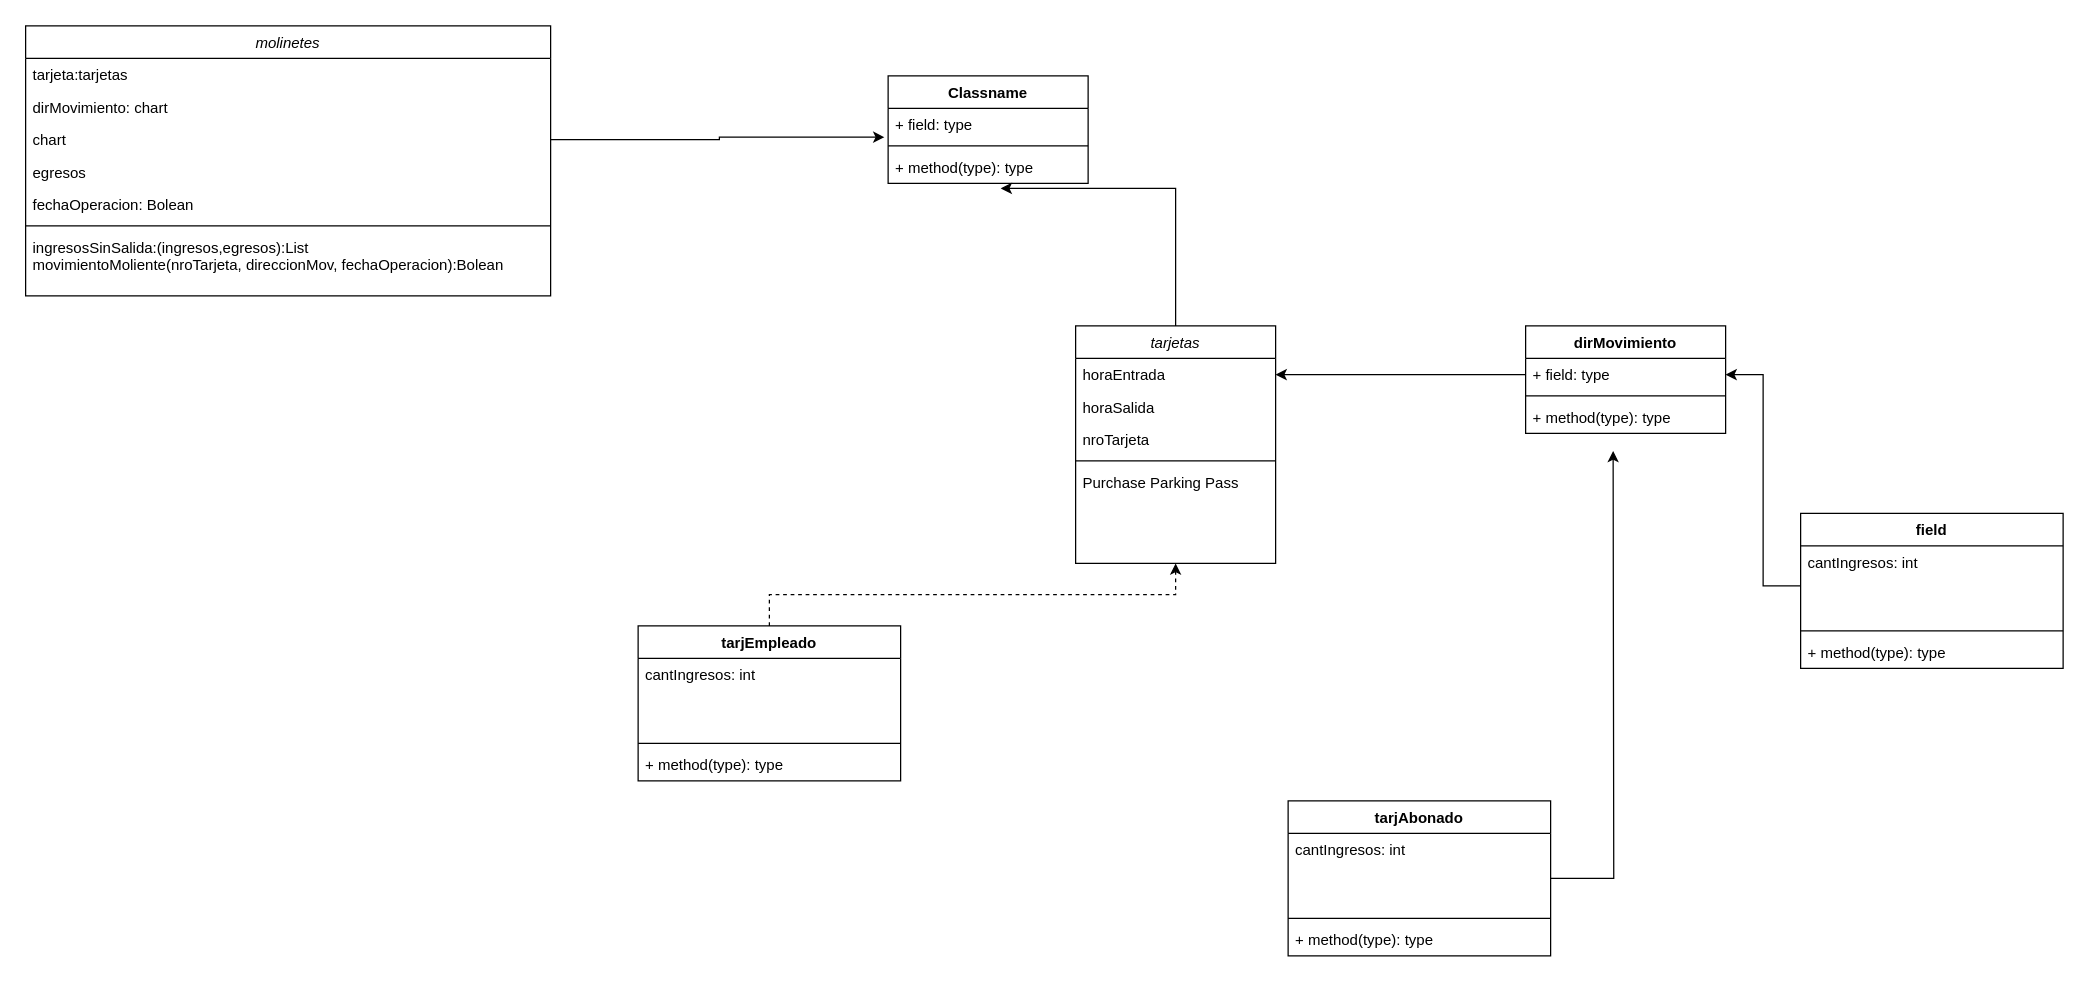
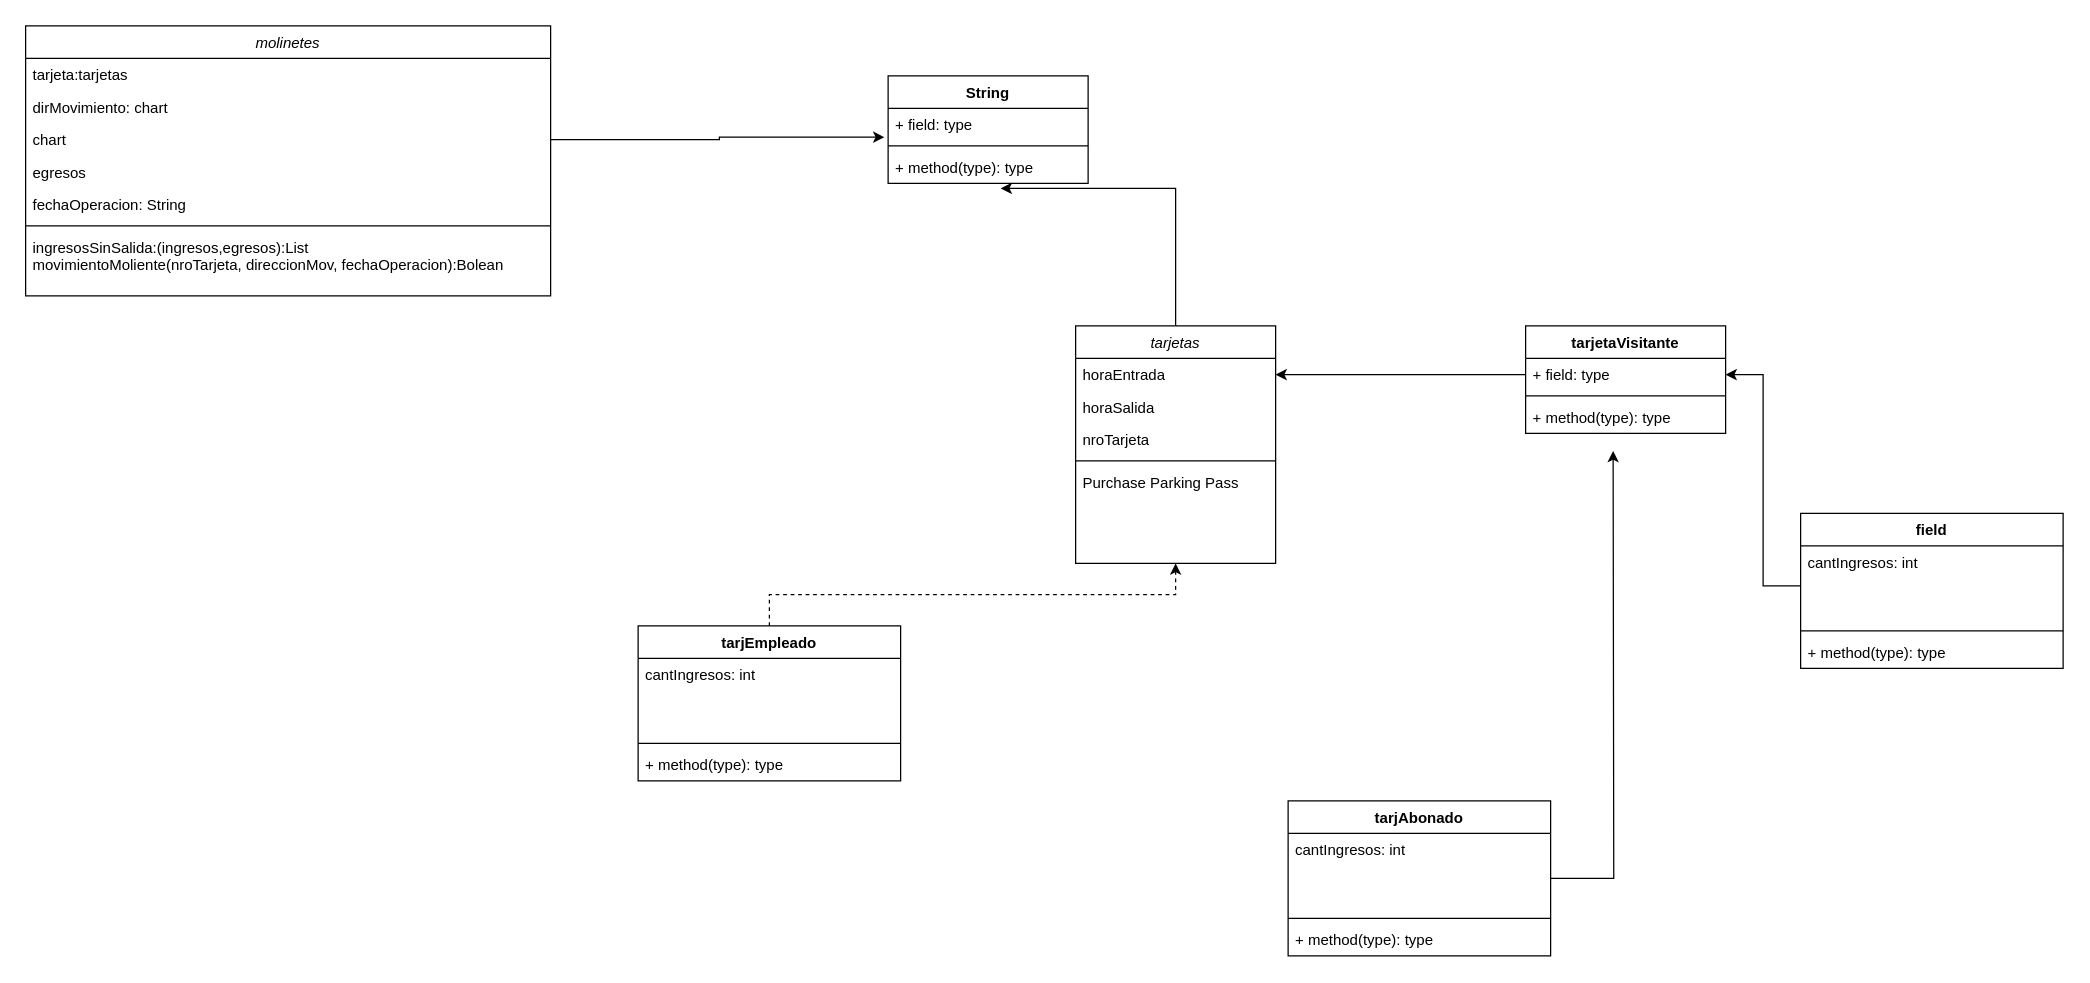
(988, 93) -> (988, 93)
(117, 205) -> (117, 205)
(1625, 343) -> (1625, 343)
